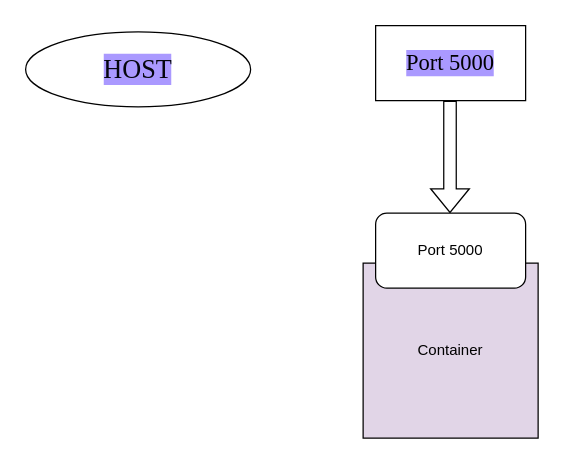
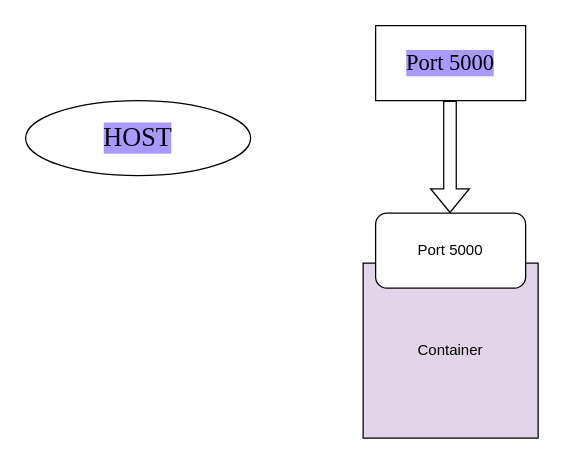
(138, 69) -> (138, 138)
